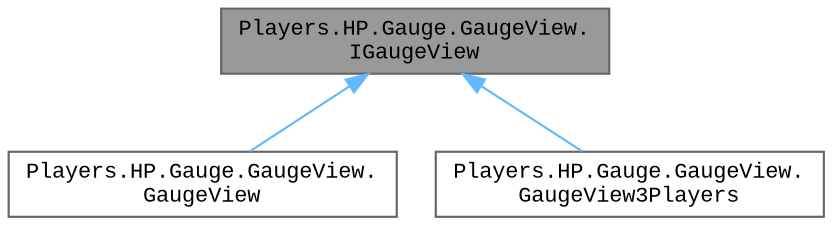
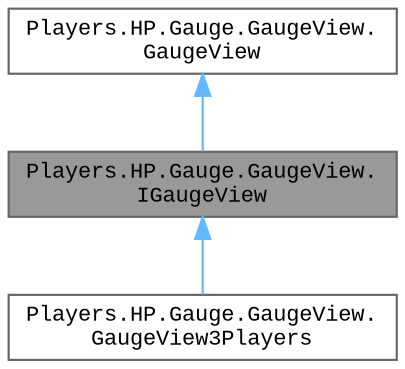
(300, 119) -> (203, 124)
